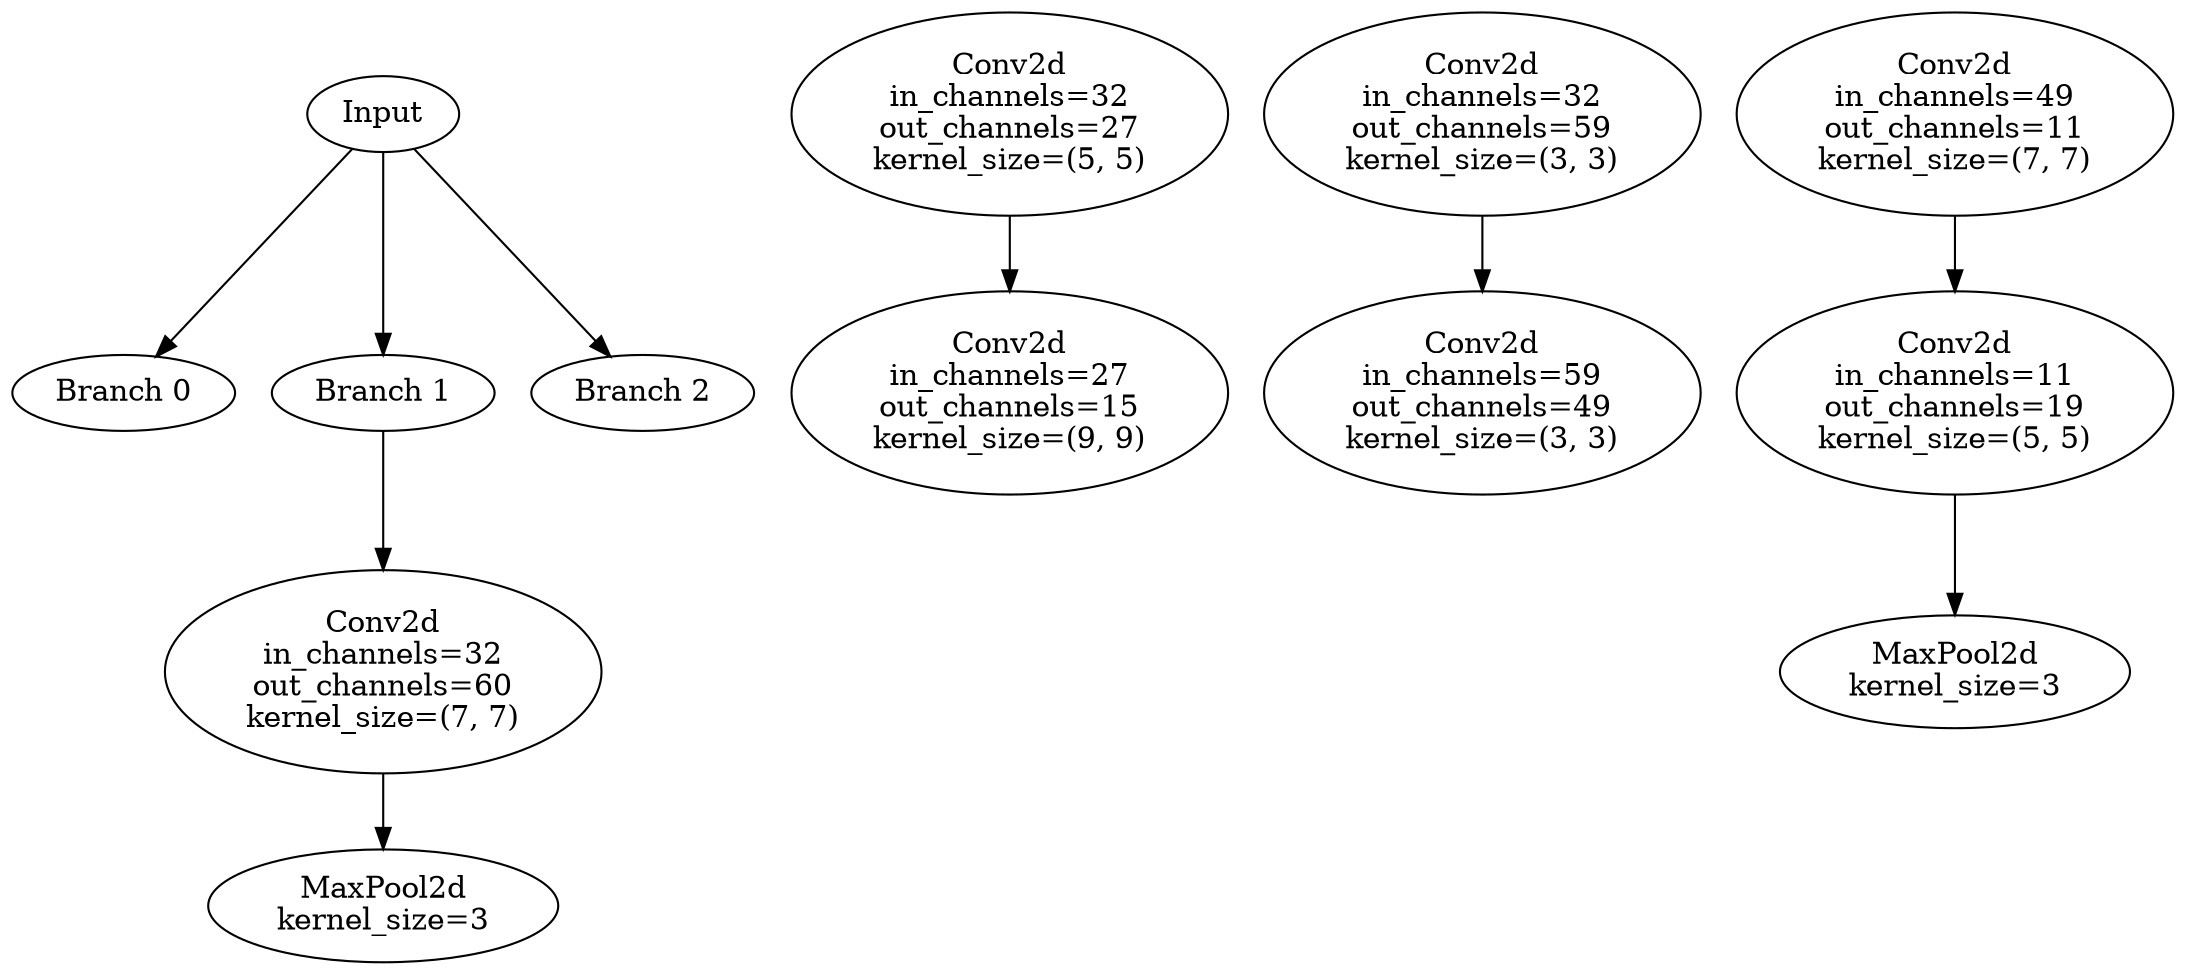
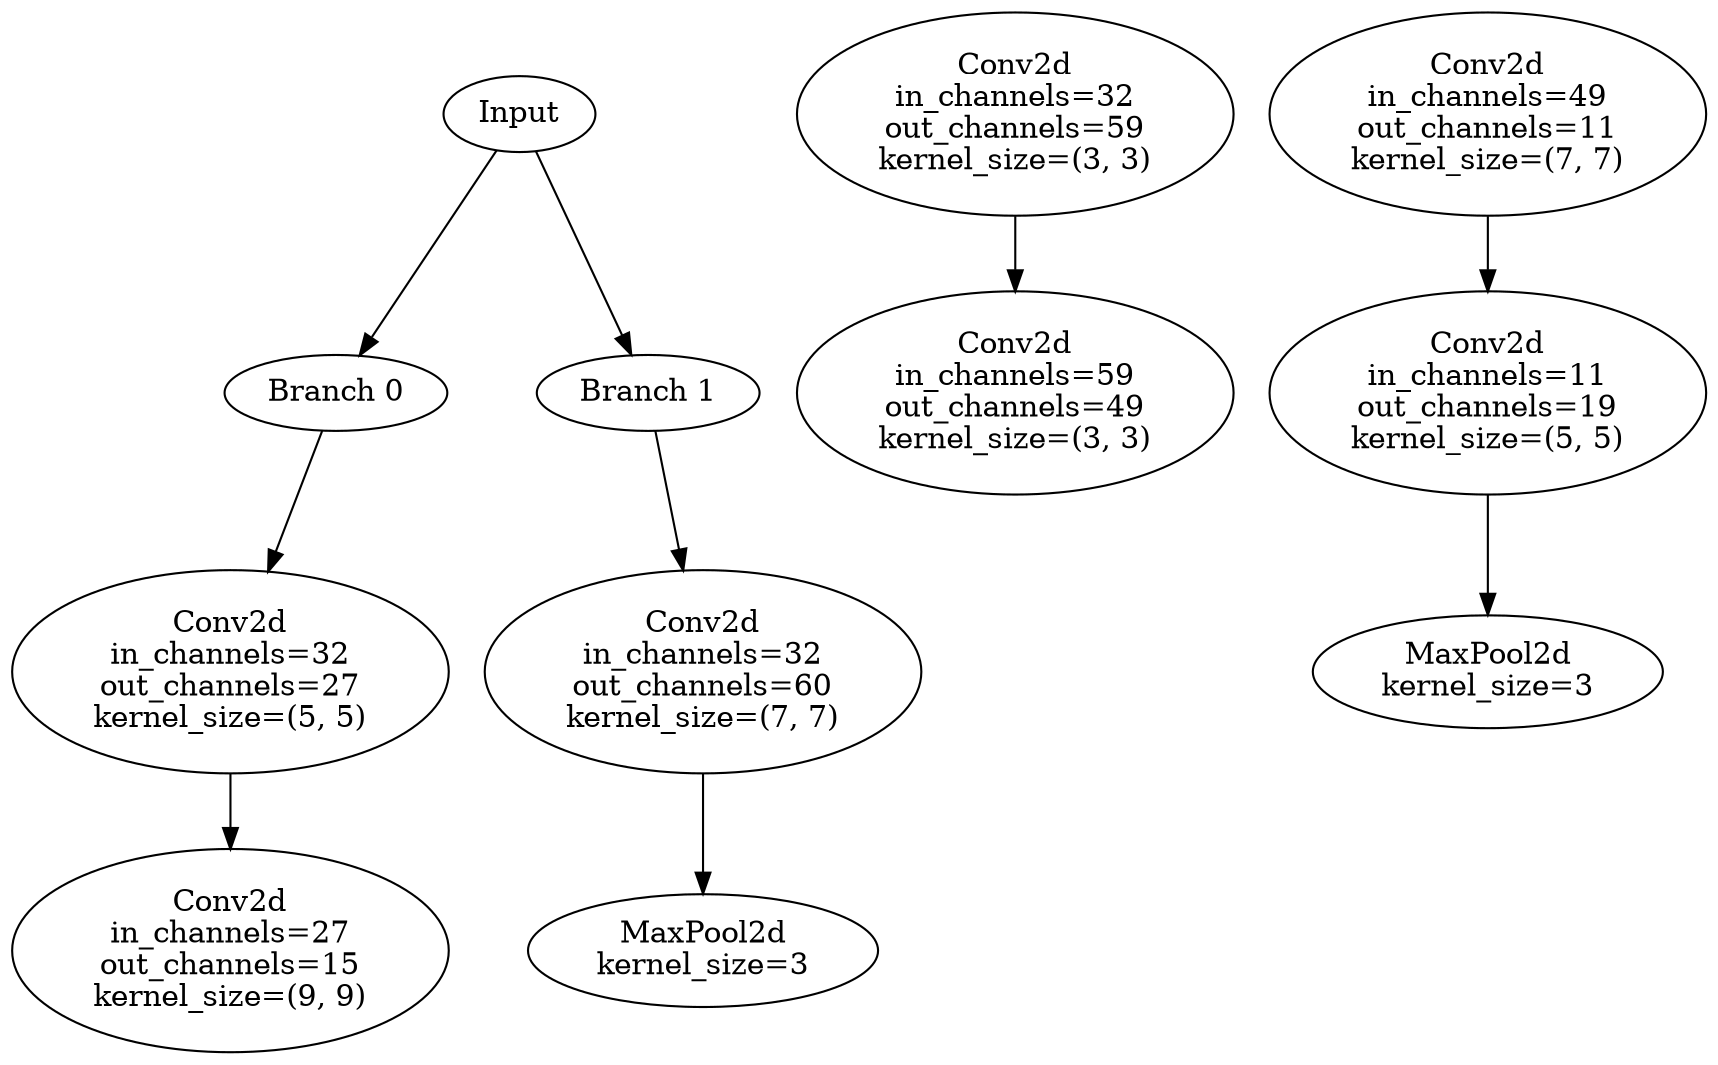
(643, 393) -> none
none -> (299, 491)
